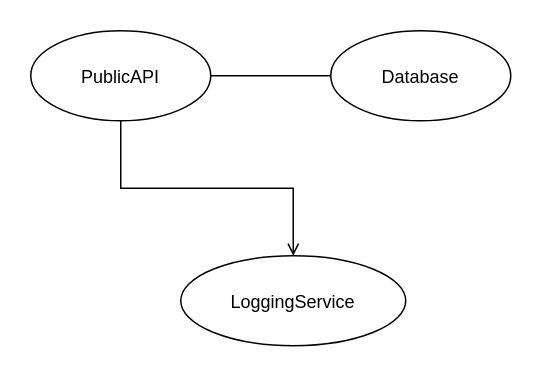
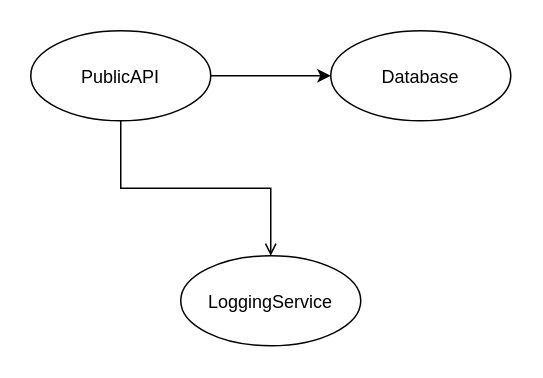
(323, 76) -> (319, 76)
(293, 301) -> (271, 301)
